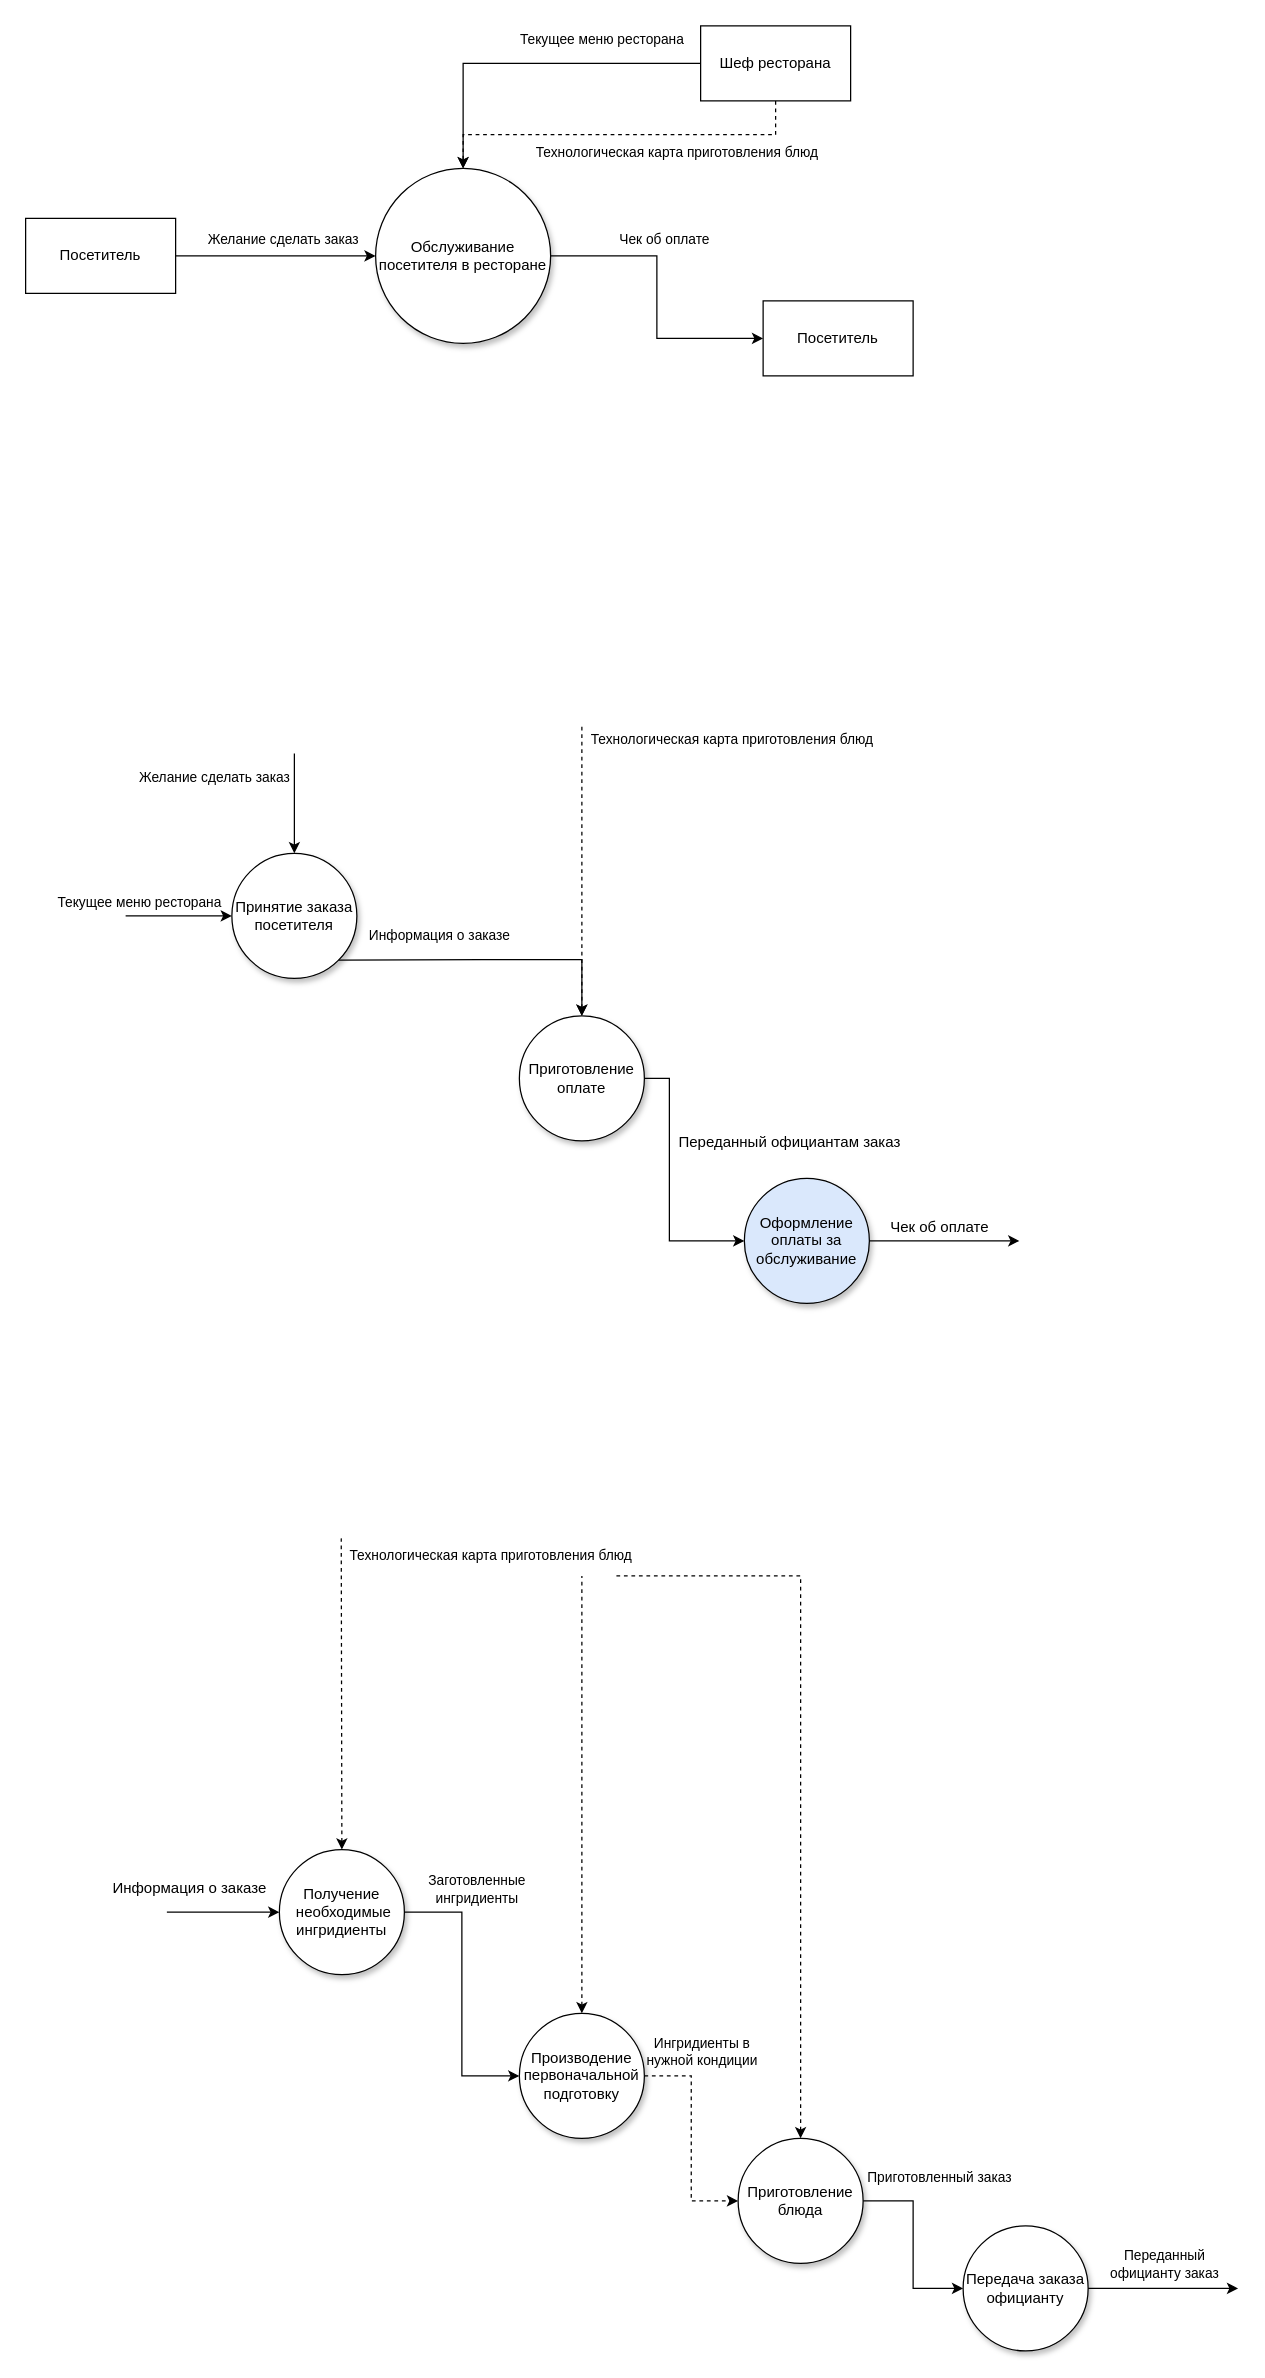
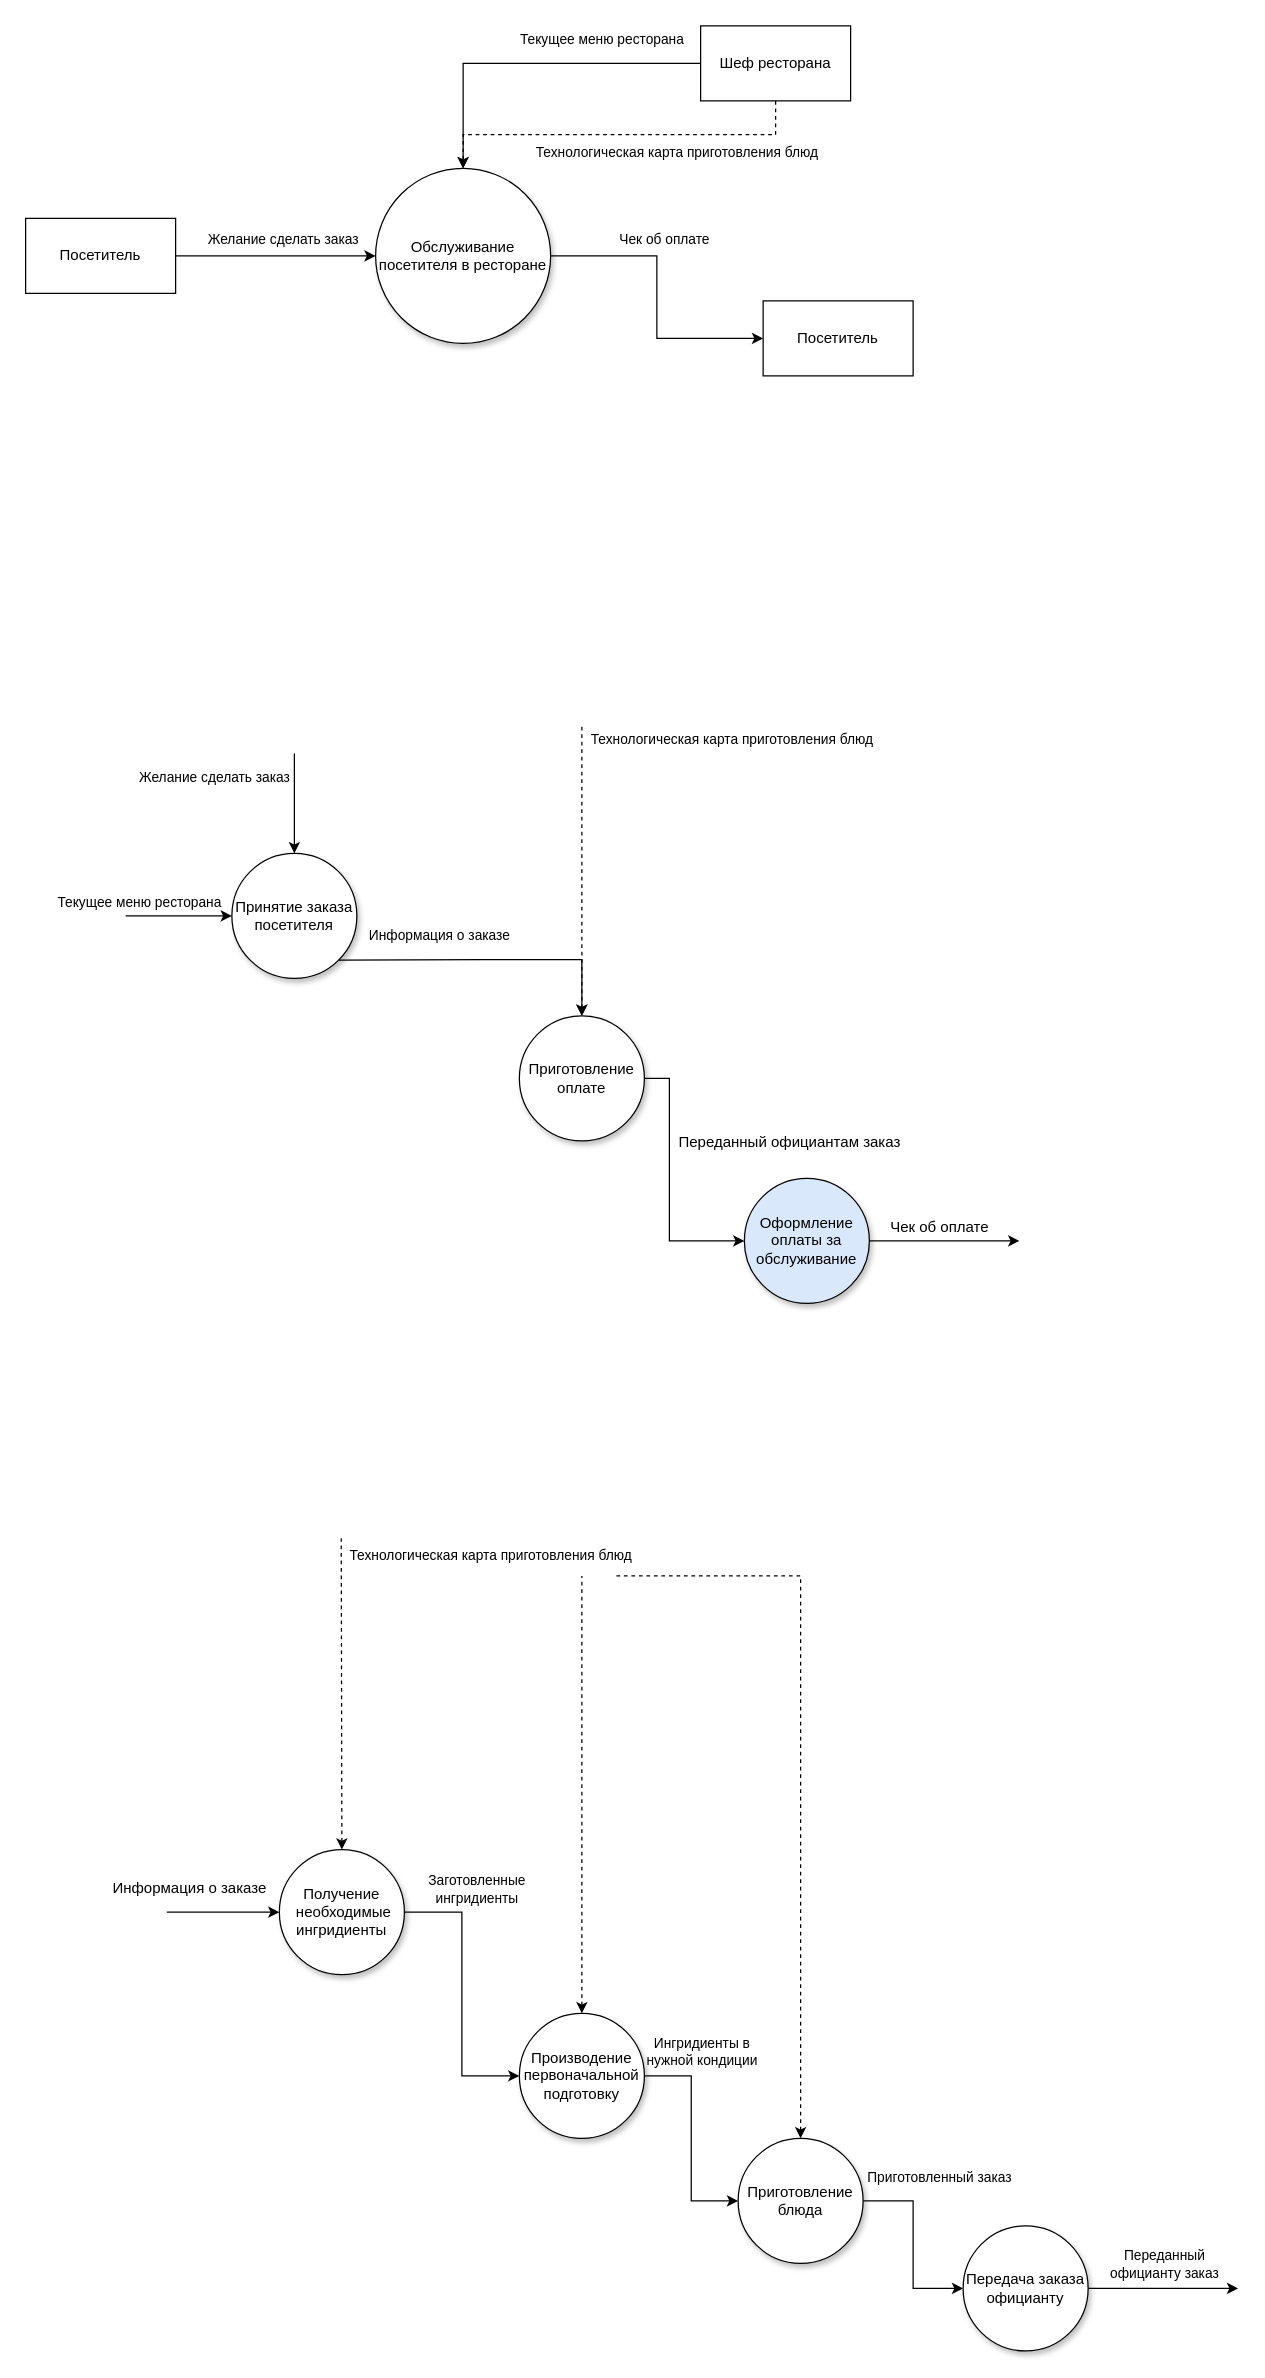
(691, 2135) -> (691, 2135)
